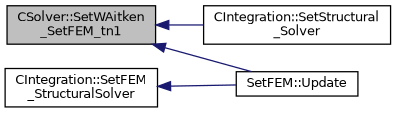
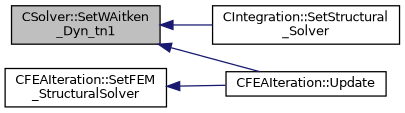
(81, 25) -> (86, 25)
(297, 84) -> (306, 84)
(81, 88) -> (86, 88)
